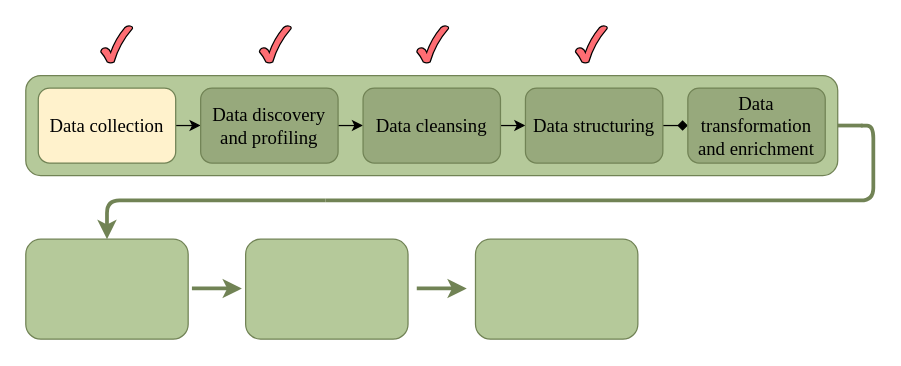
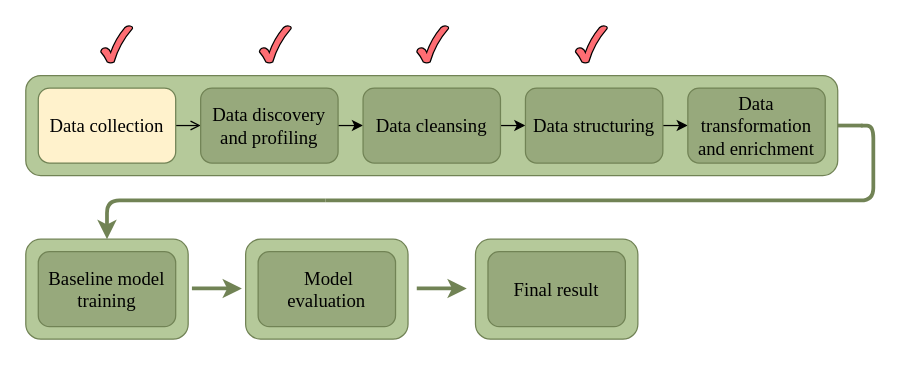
(191, 126) -> (193, 126)
(677, 126) -> (678, 126)
none -> (107, 289)
none -> (327, 289)
none -> (557, 289)
